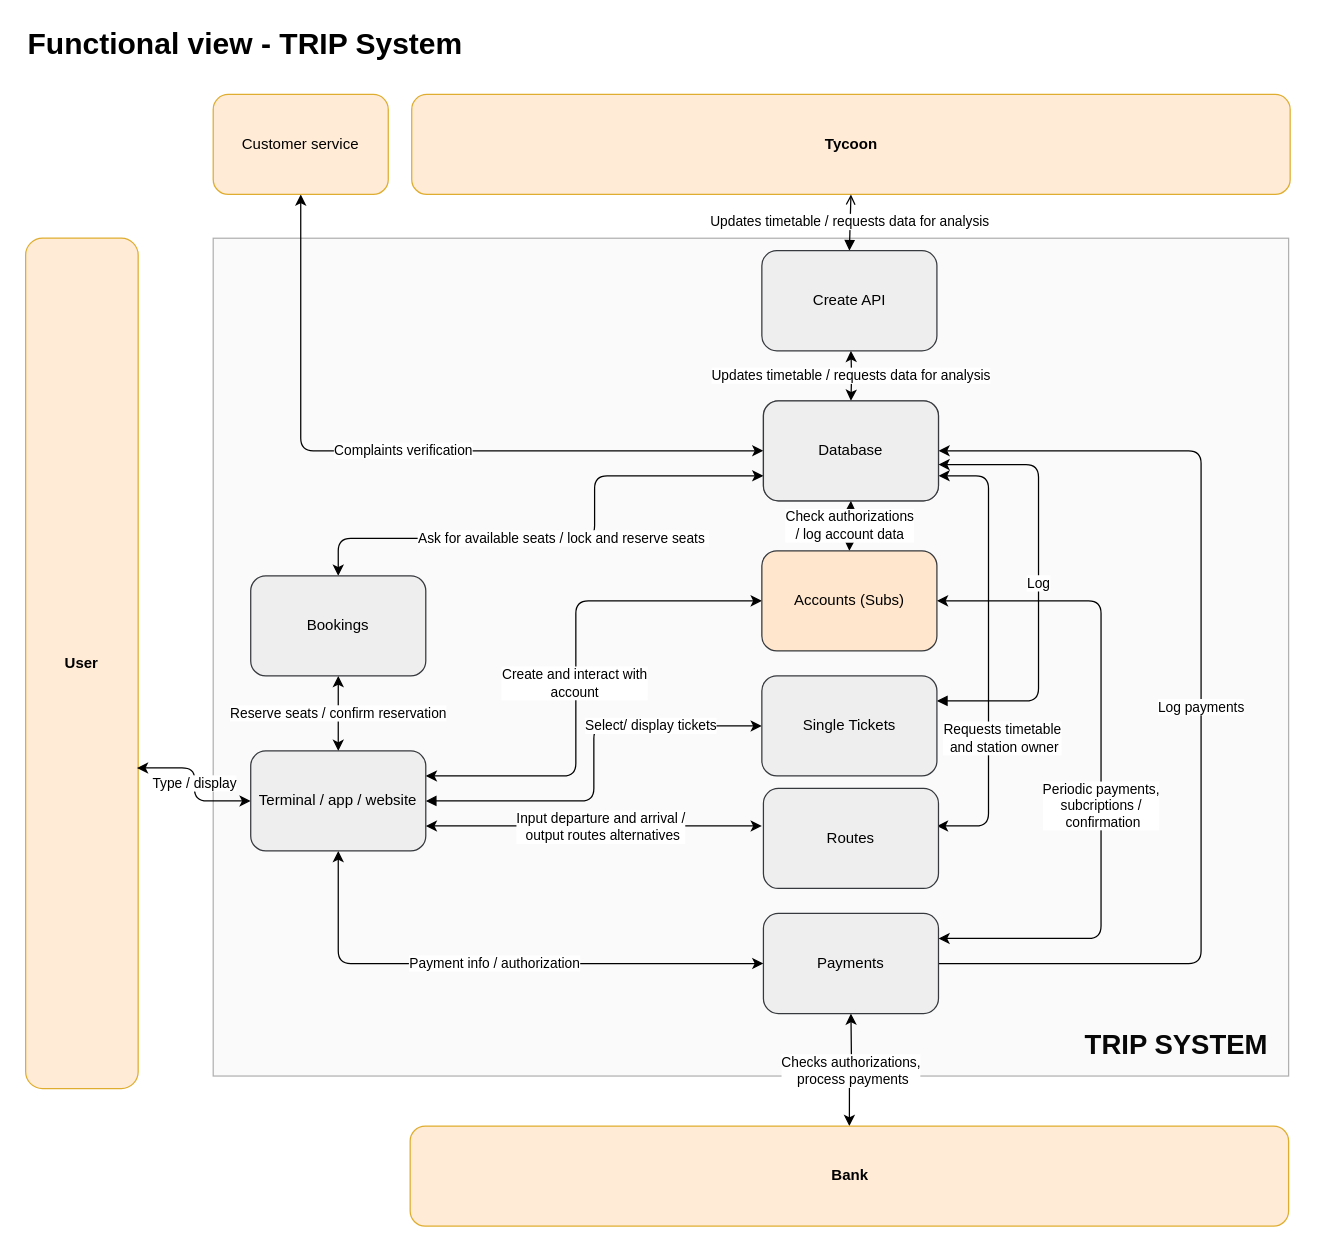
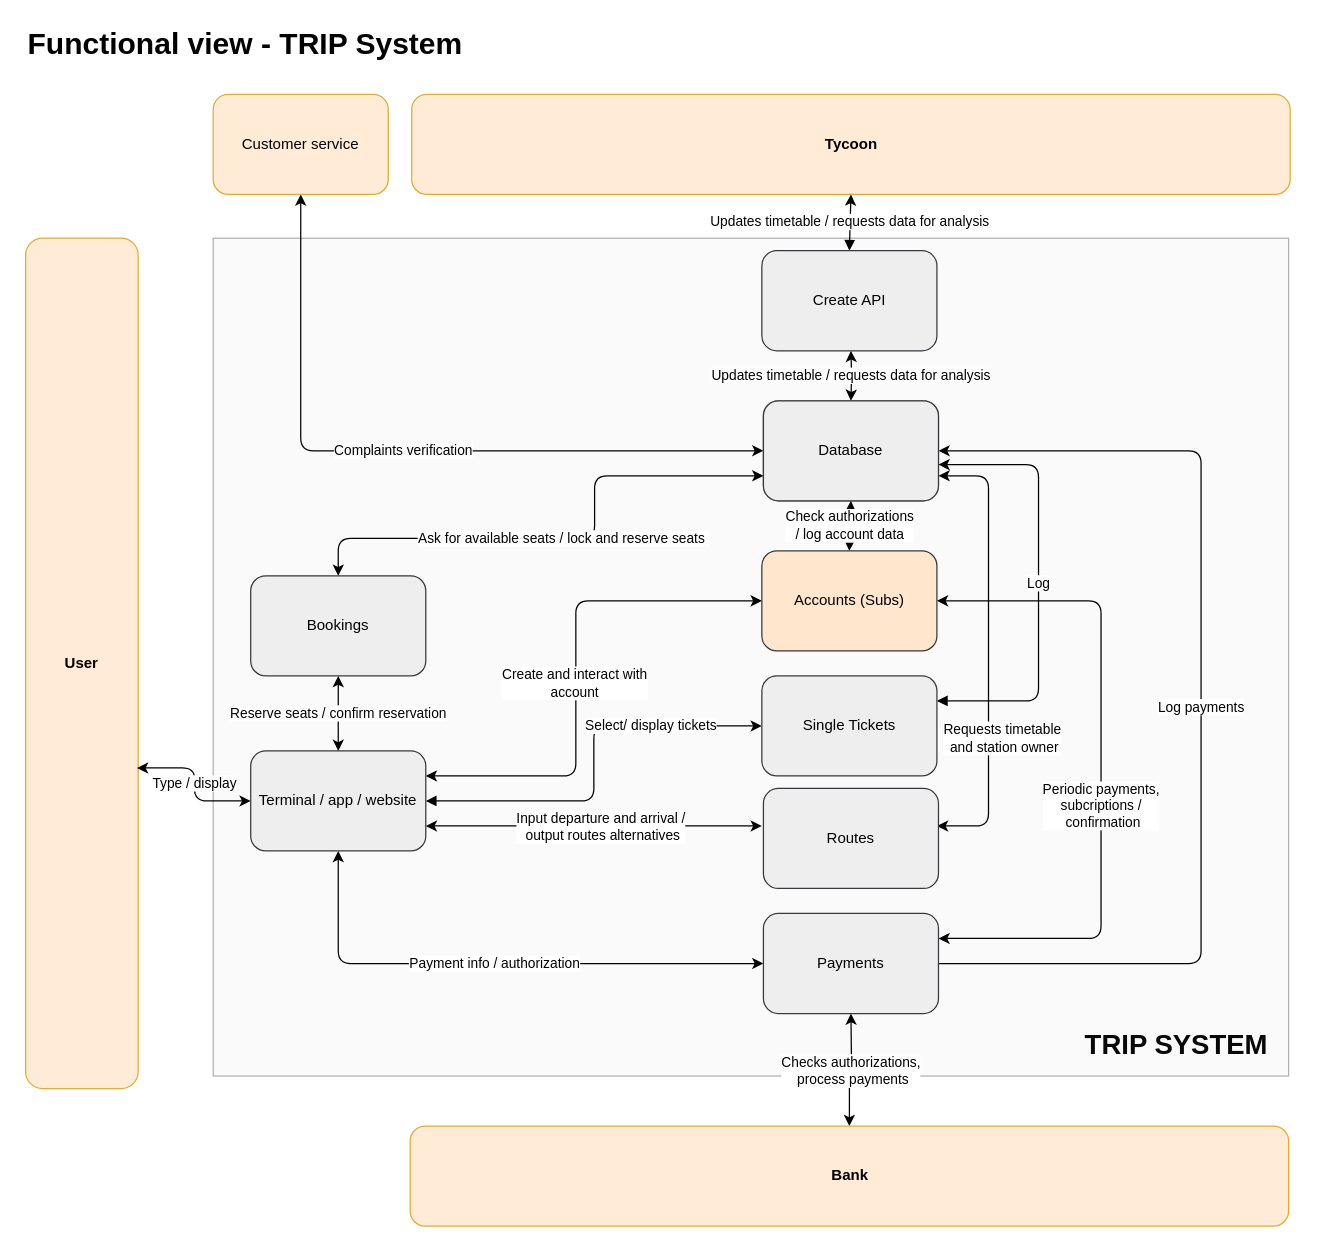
(850, 202) -> (850, 204)
